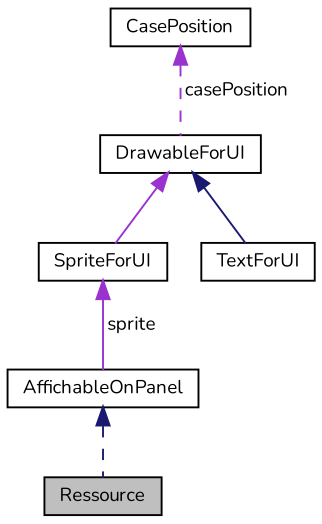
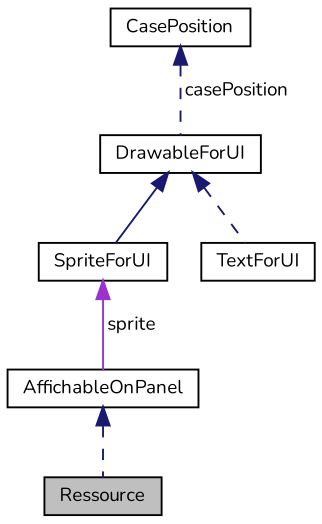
(181, 100) -> (181, 100)
(136, 216) -> (136, 216)
(225, 216) -> (225, 216)
